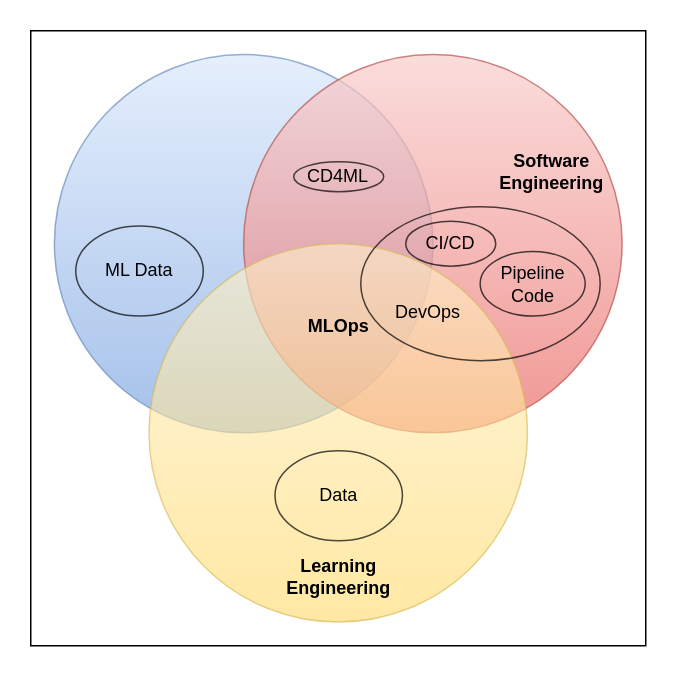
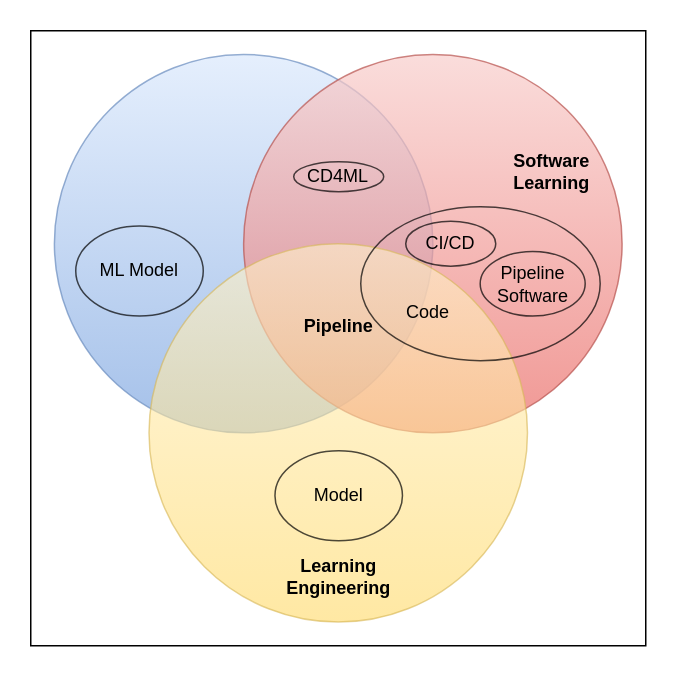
(552, 172) -> (552, 172)
(140, 271) -> (140, 271)
(533, 284) -> (533, 284)
(428, 313) -> (428, 313)
(339, 326) -> (339, 326)
(339, 496) -> (339, 496)
